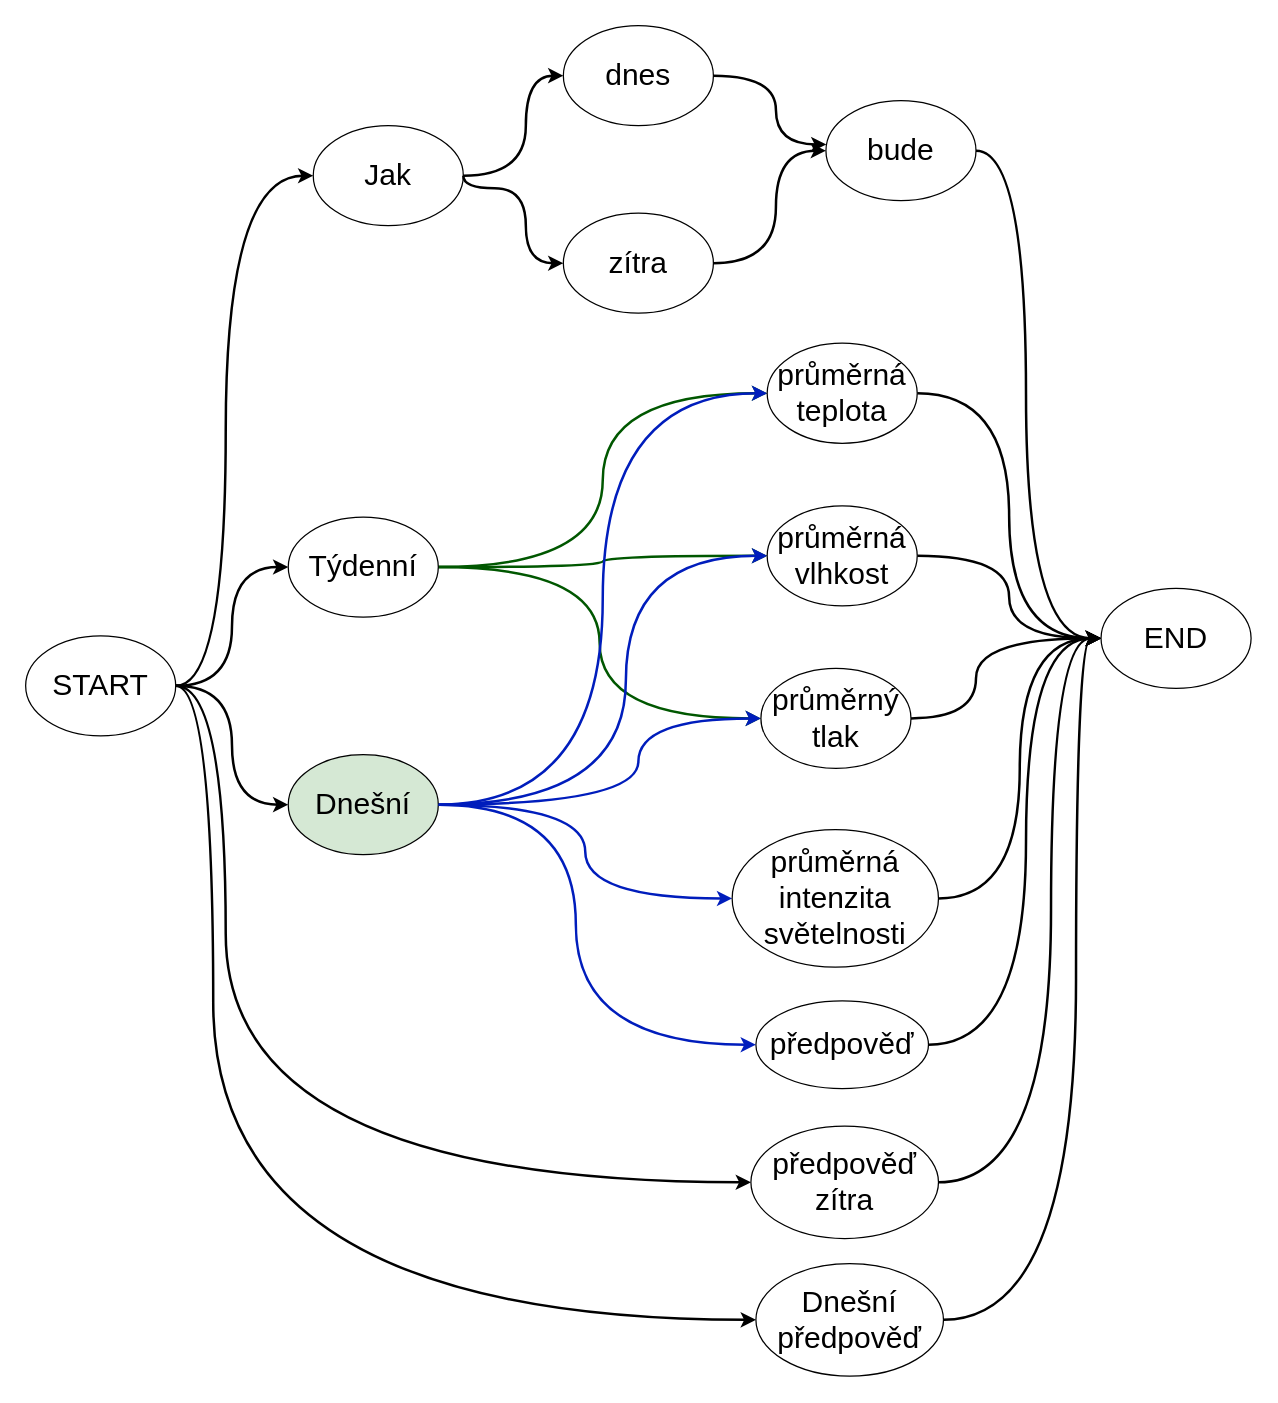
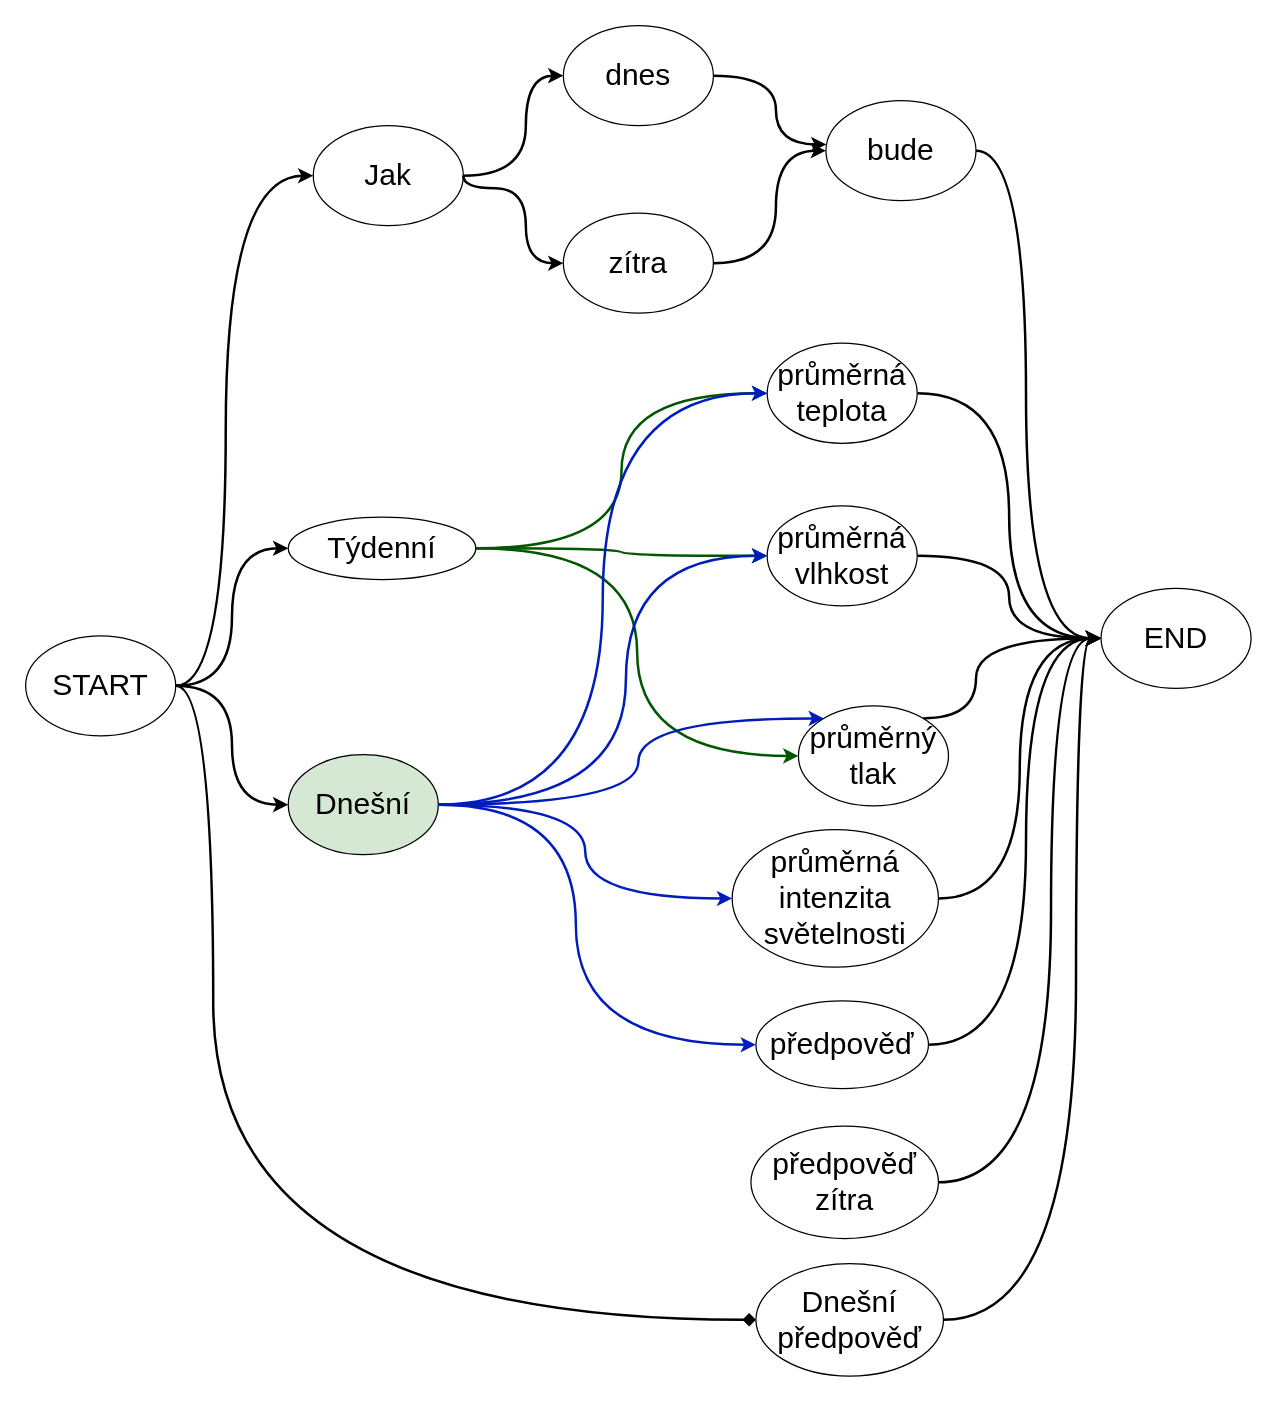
(363, 567) -> (382, 548)
(836, 718) -> (873, 756)
(312, 1095) -> none
(743, 1319) -> (742, 1319)
